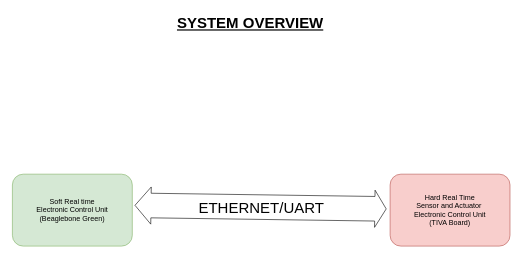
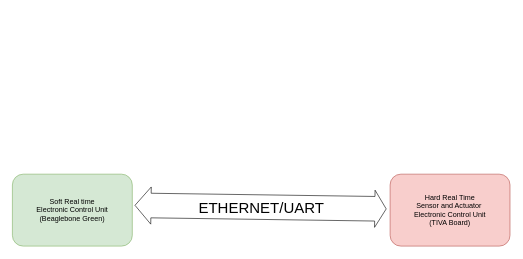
(252, 21) -> none
